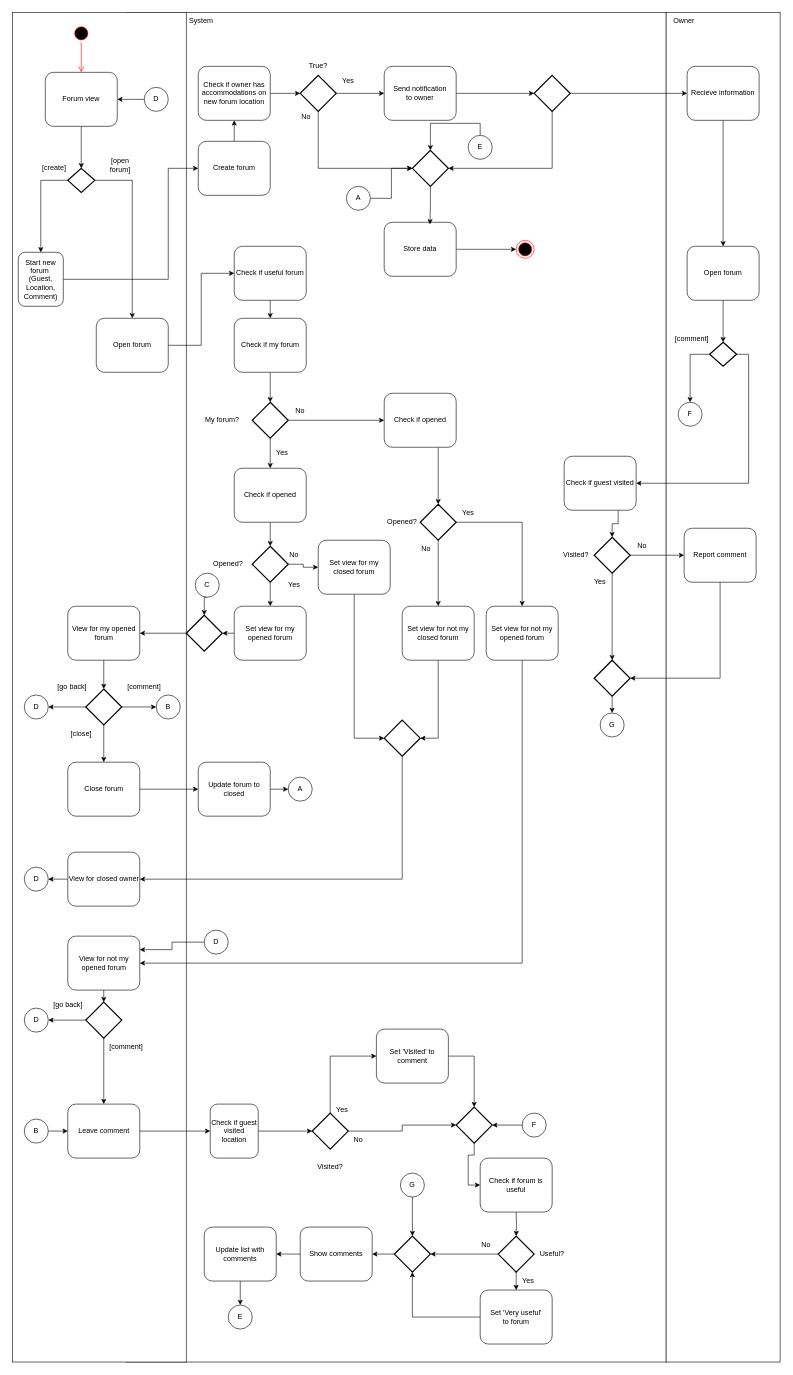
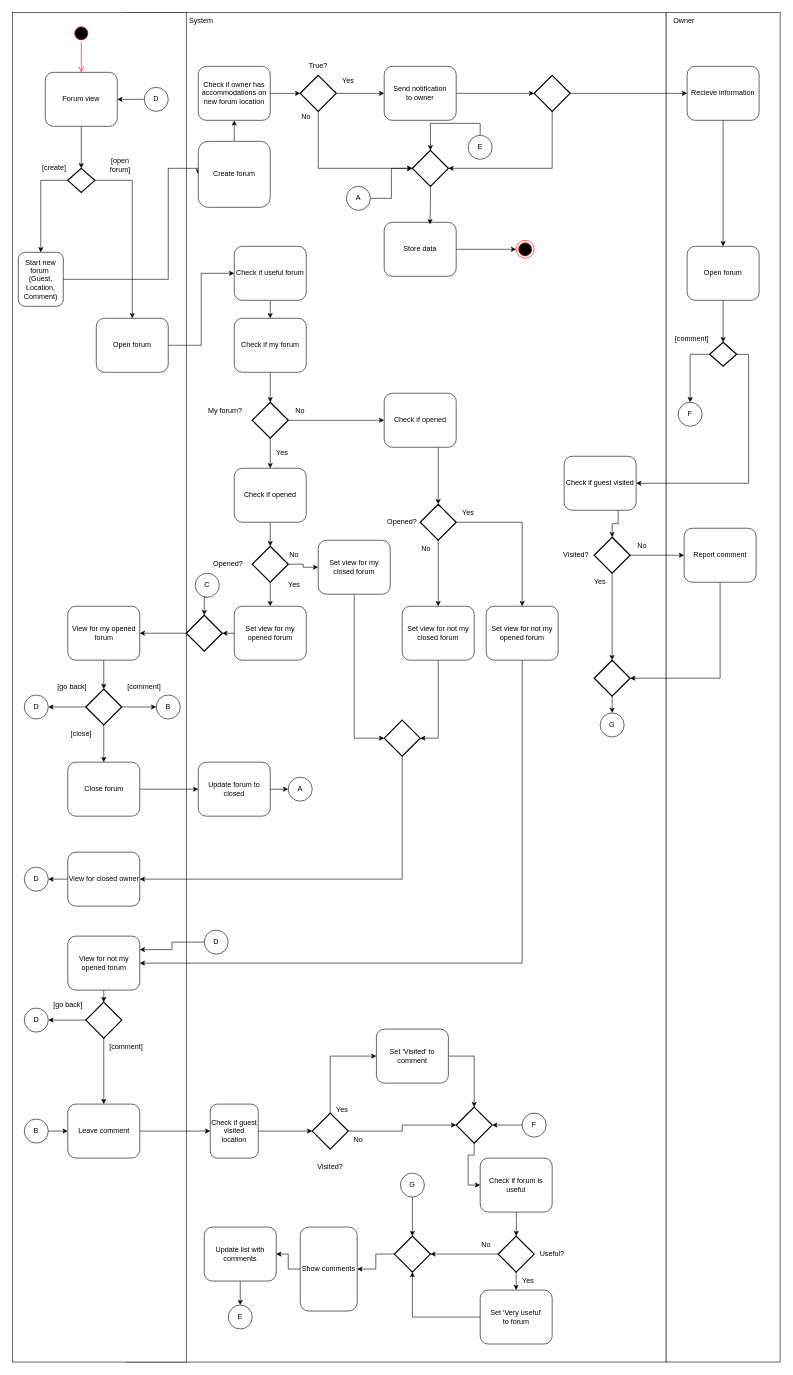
(234, 168) -> (234, 174)
(222, 420) -> (225, 411)
(336, 1254) -> (329, 1269)
